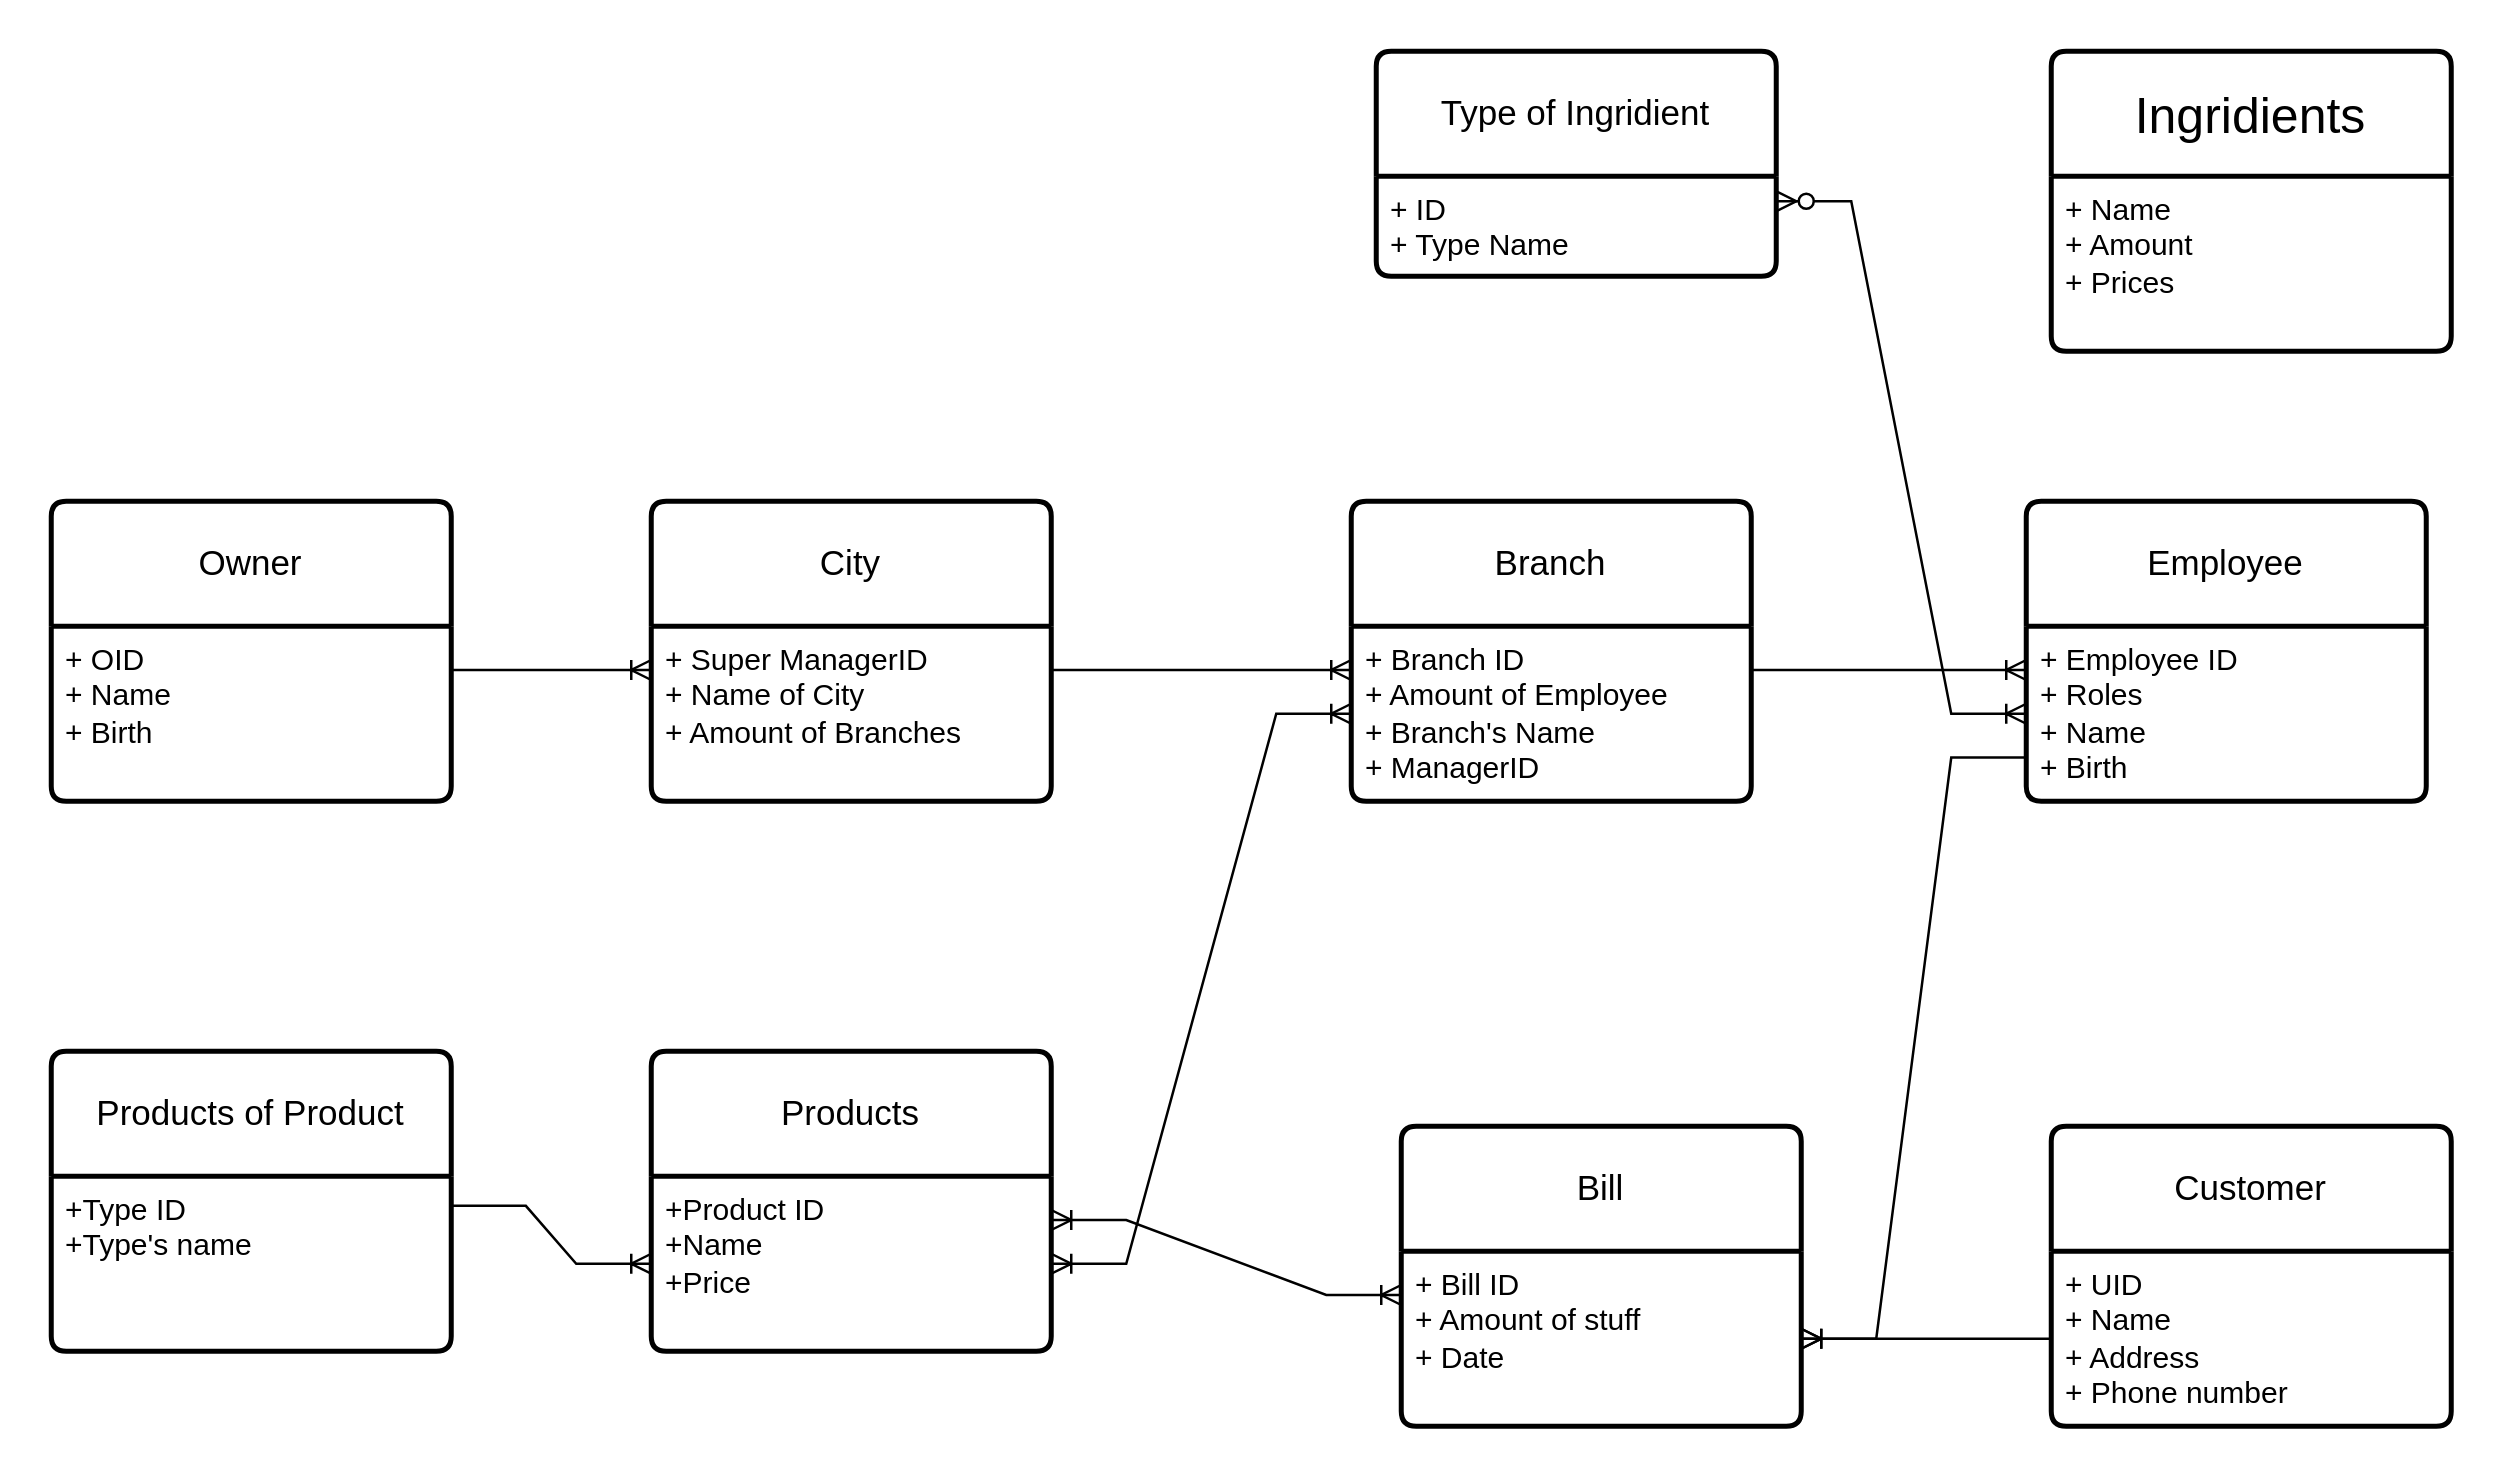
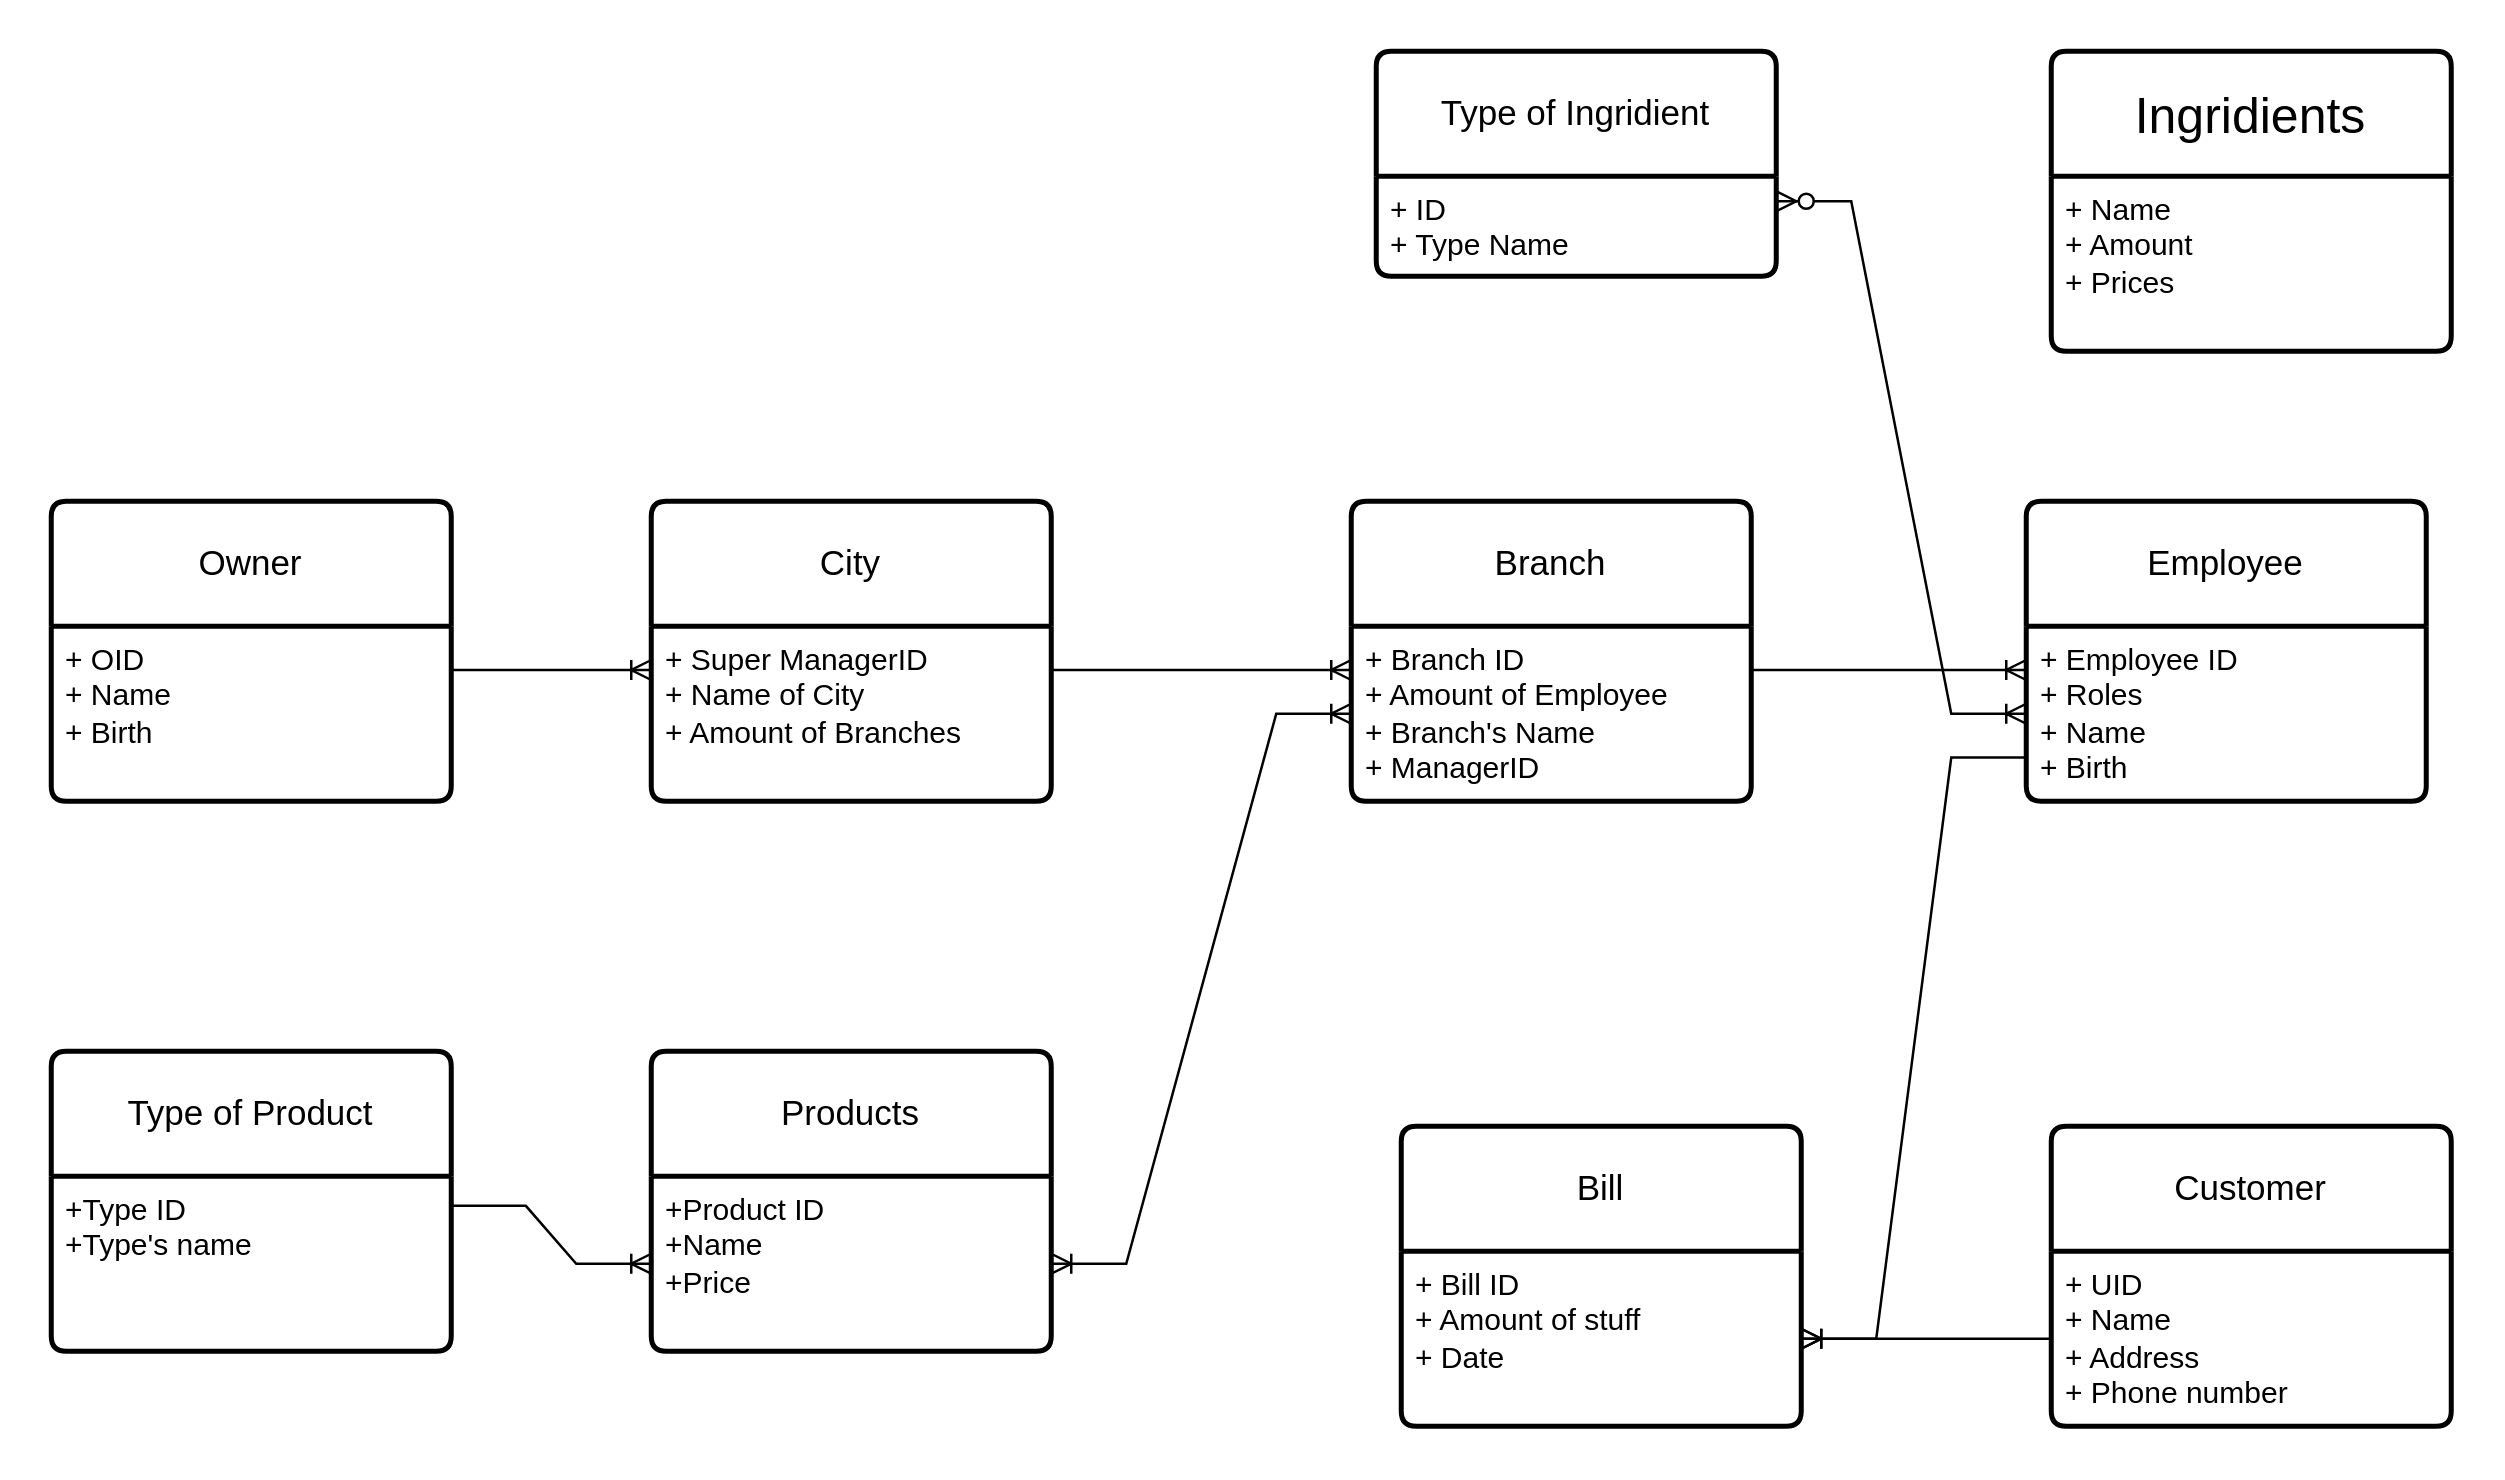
(251, 1114) -> (251, 1114)
(1267, 1273) -> none
